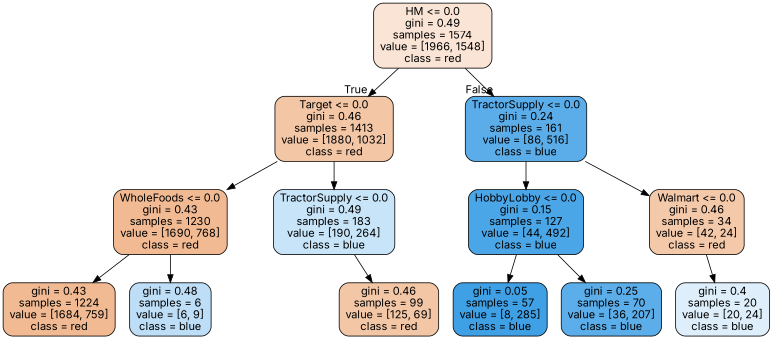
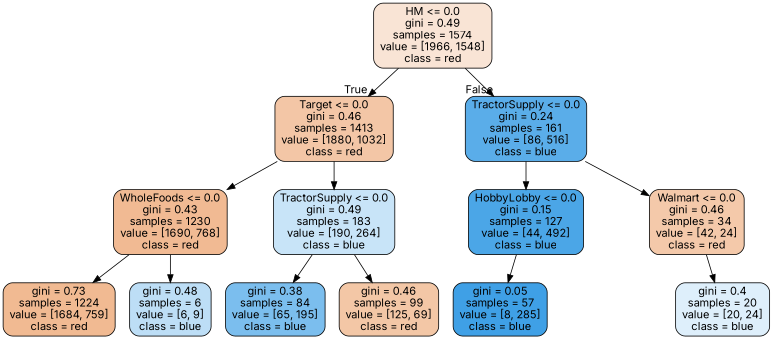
(59, 309) -> (59, 309)
none -> (275, 309)
(611, 309) -> none
